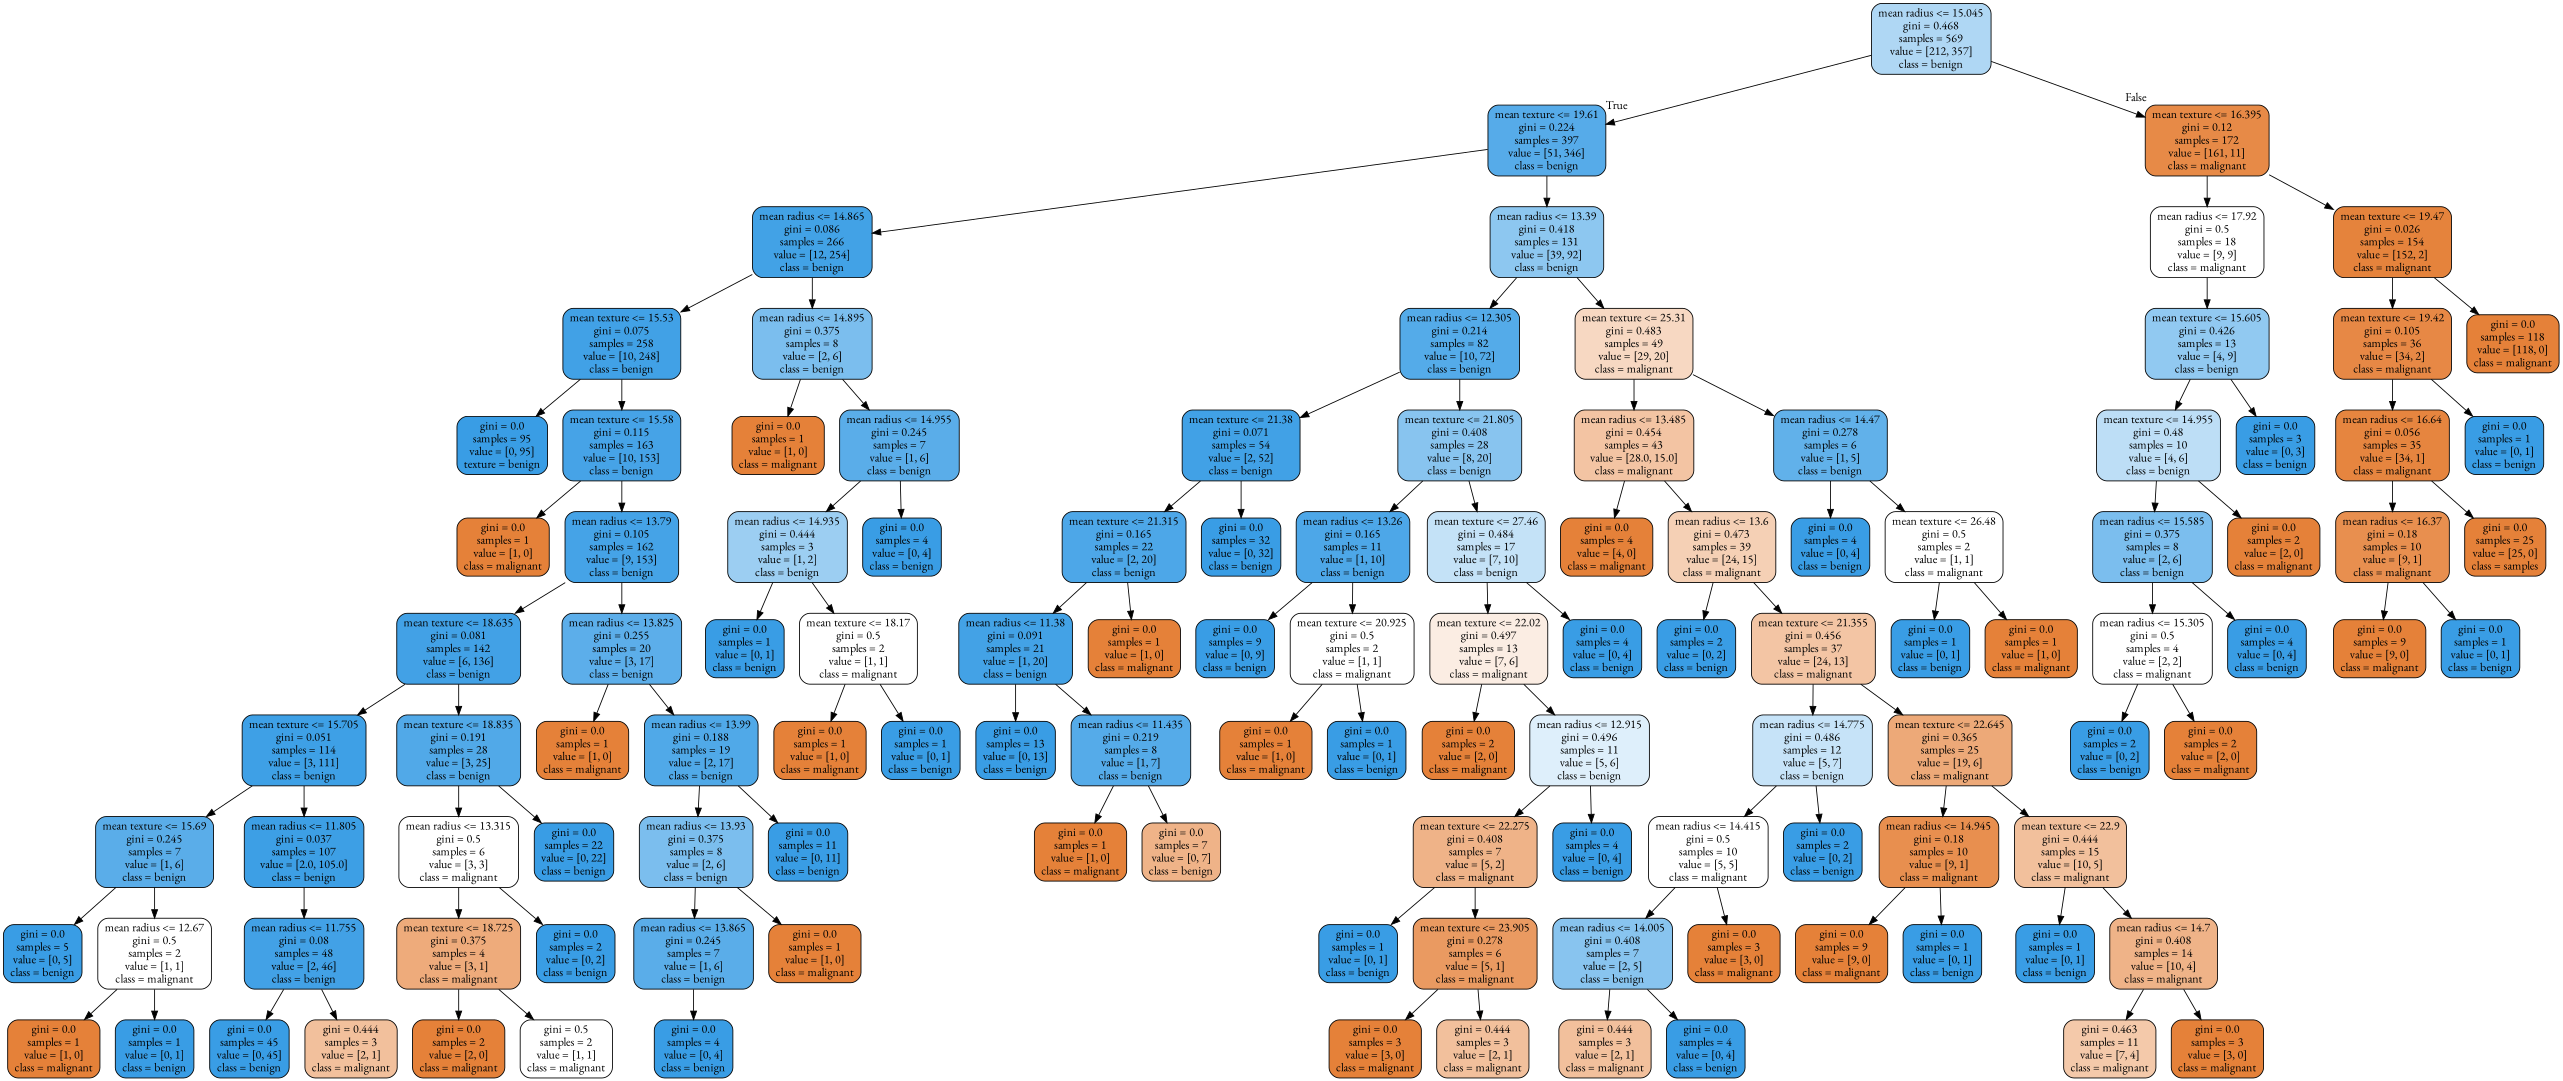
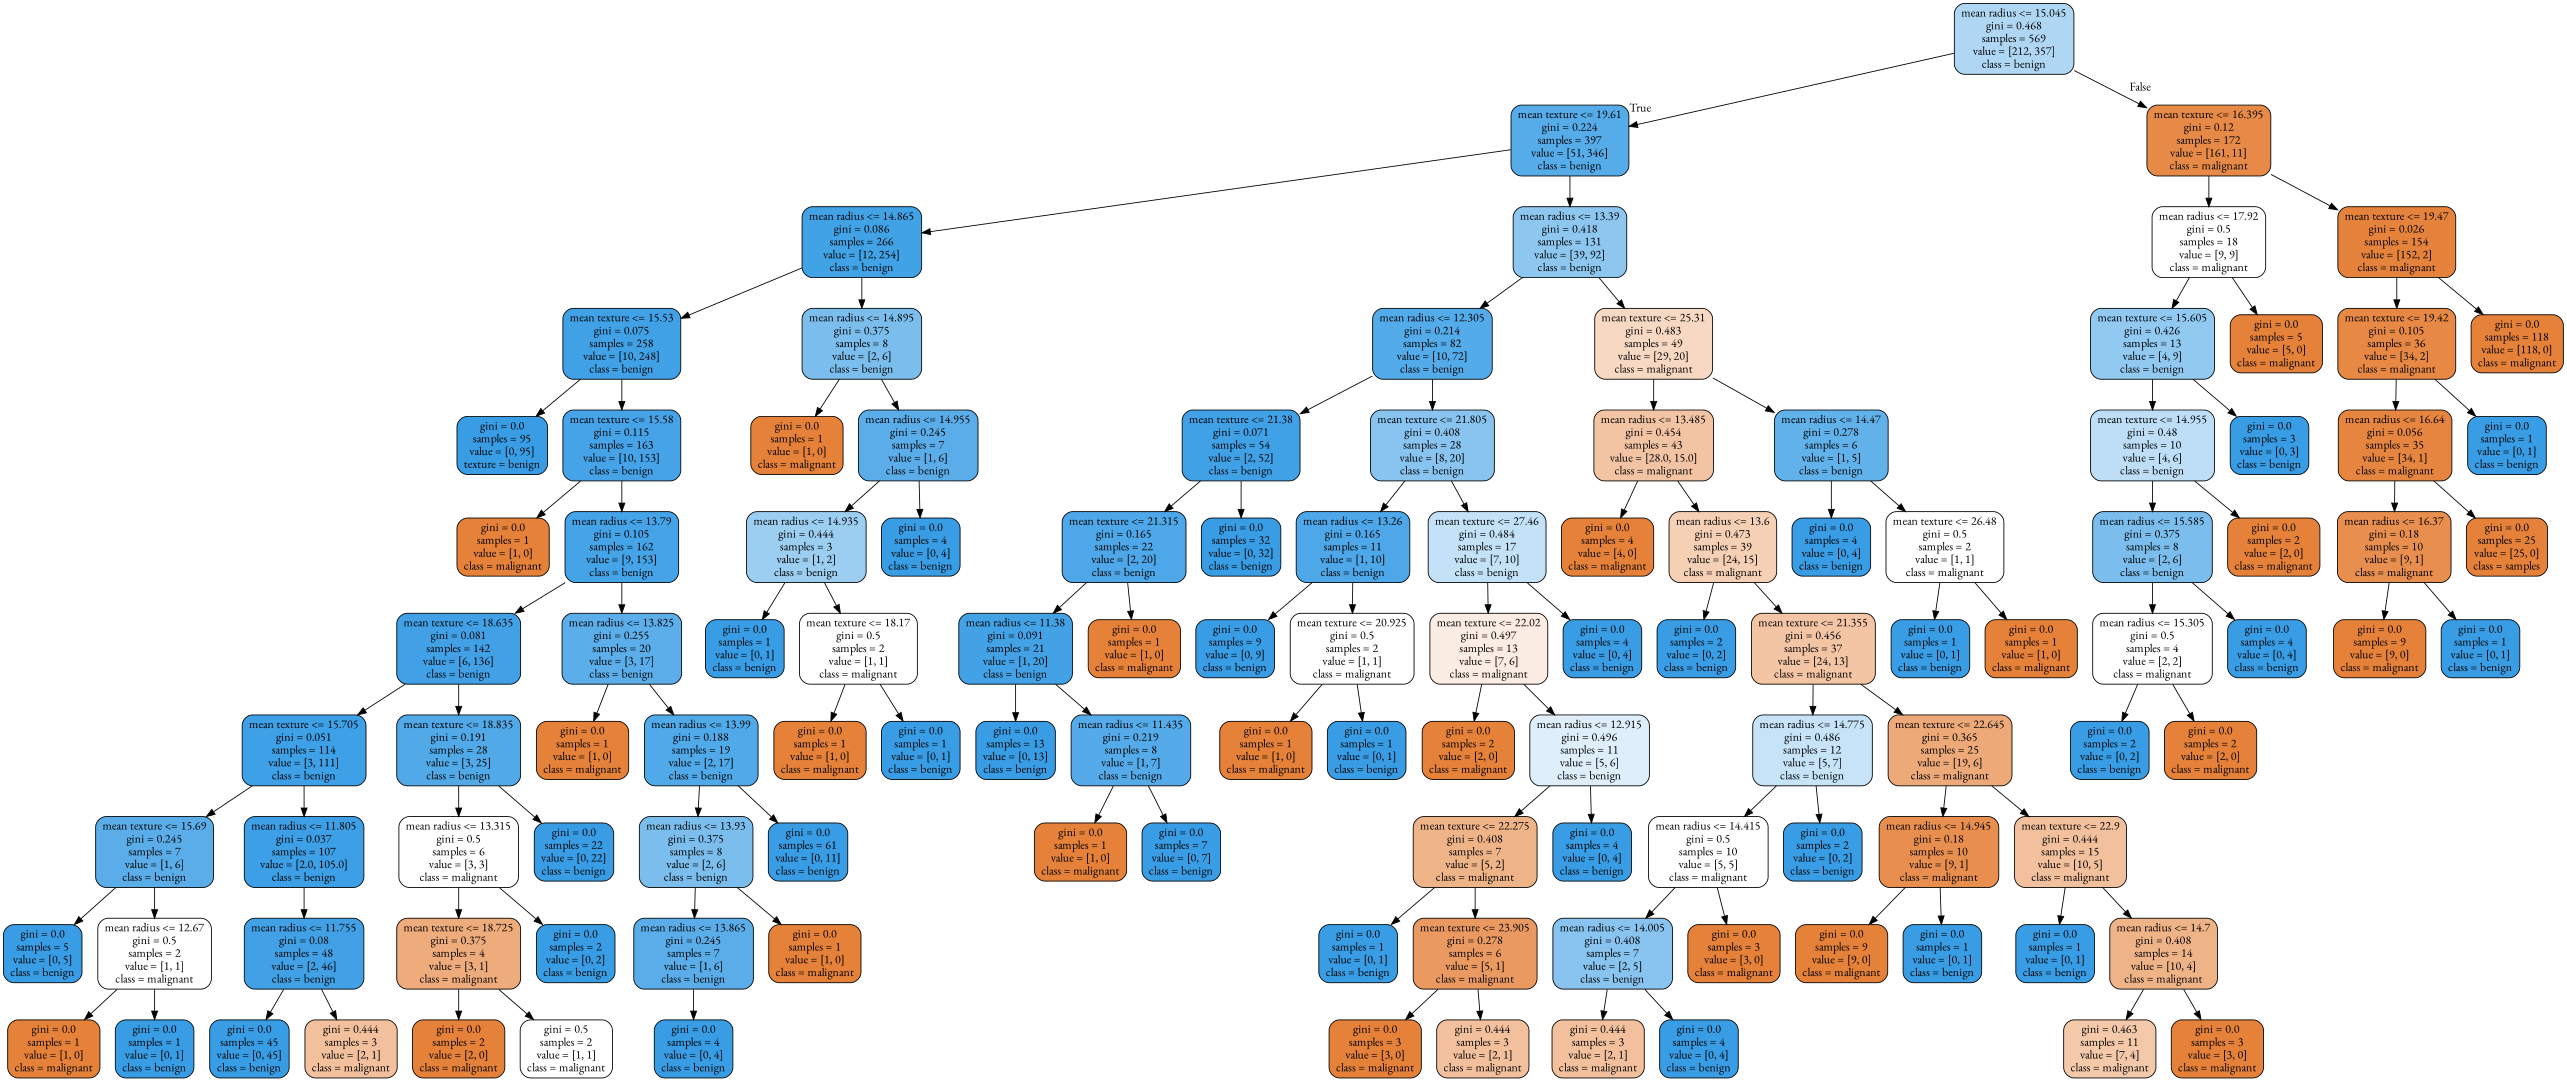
none -> (2276, 344)
(808, 852) -> (808, 852)
(1181, 852) -> (1181, 852)
